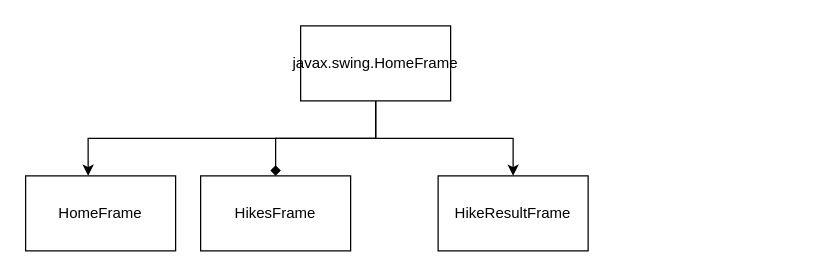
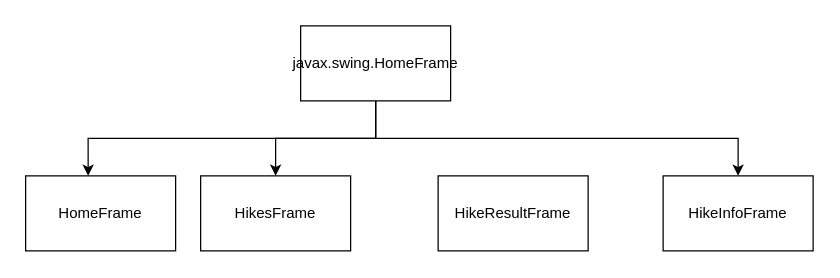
none -> (641, 138)
(513, 154) -> none
(276, 165) -> (276, 166)
none -> (738, 213)
